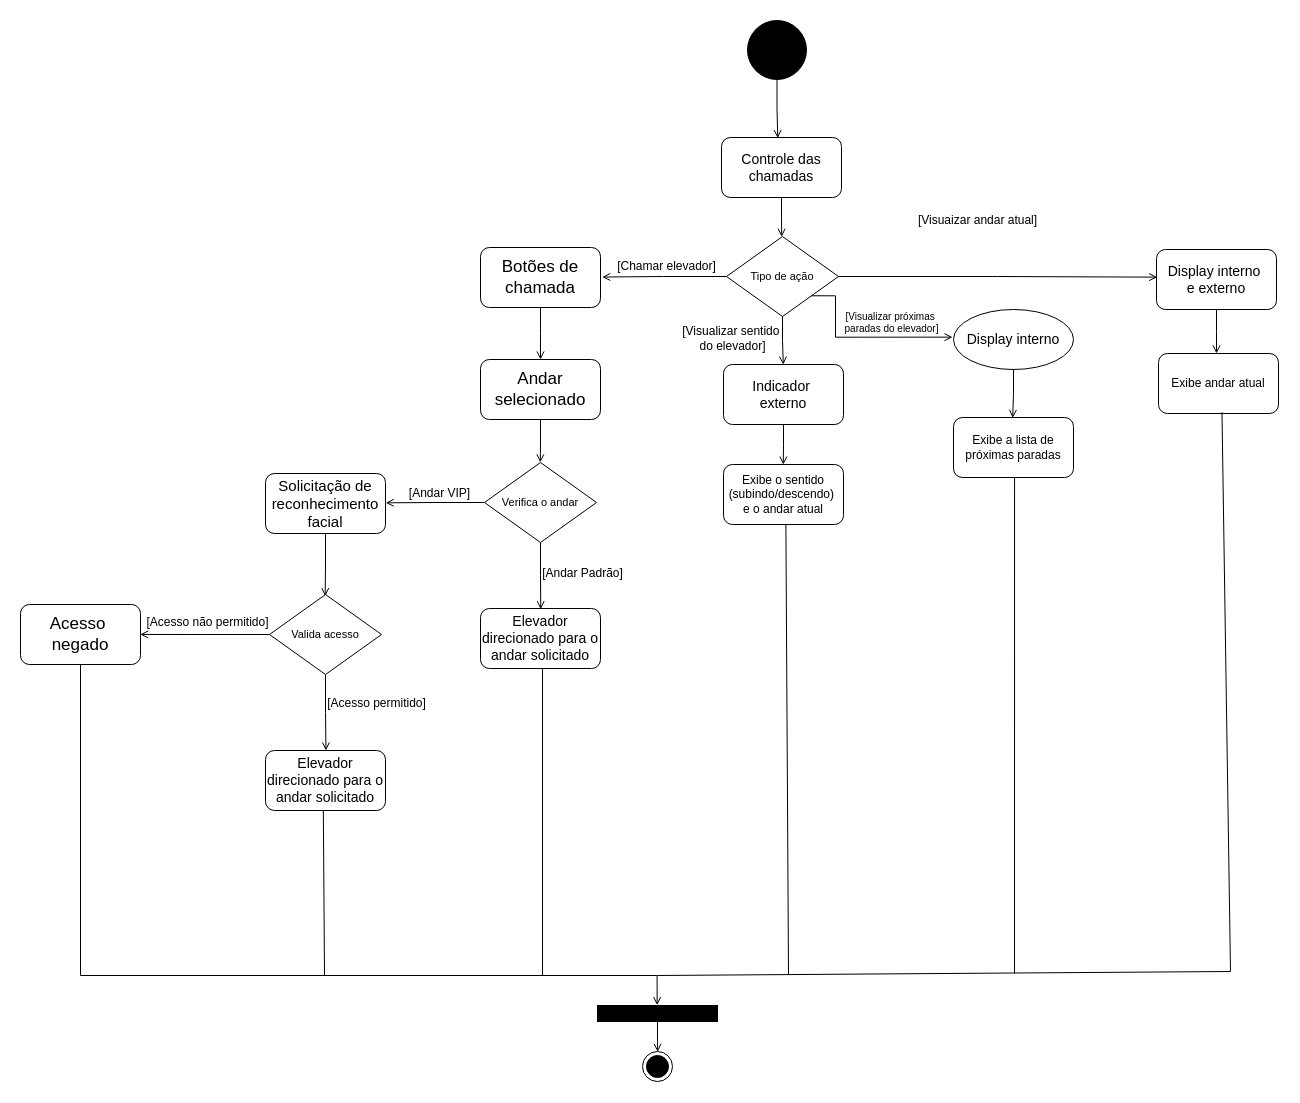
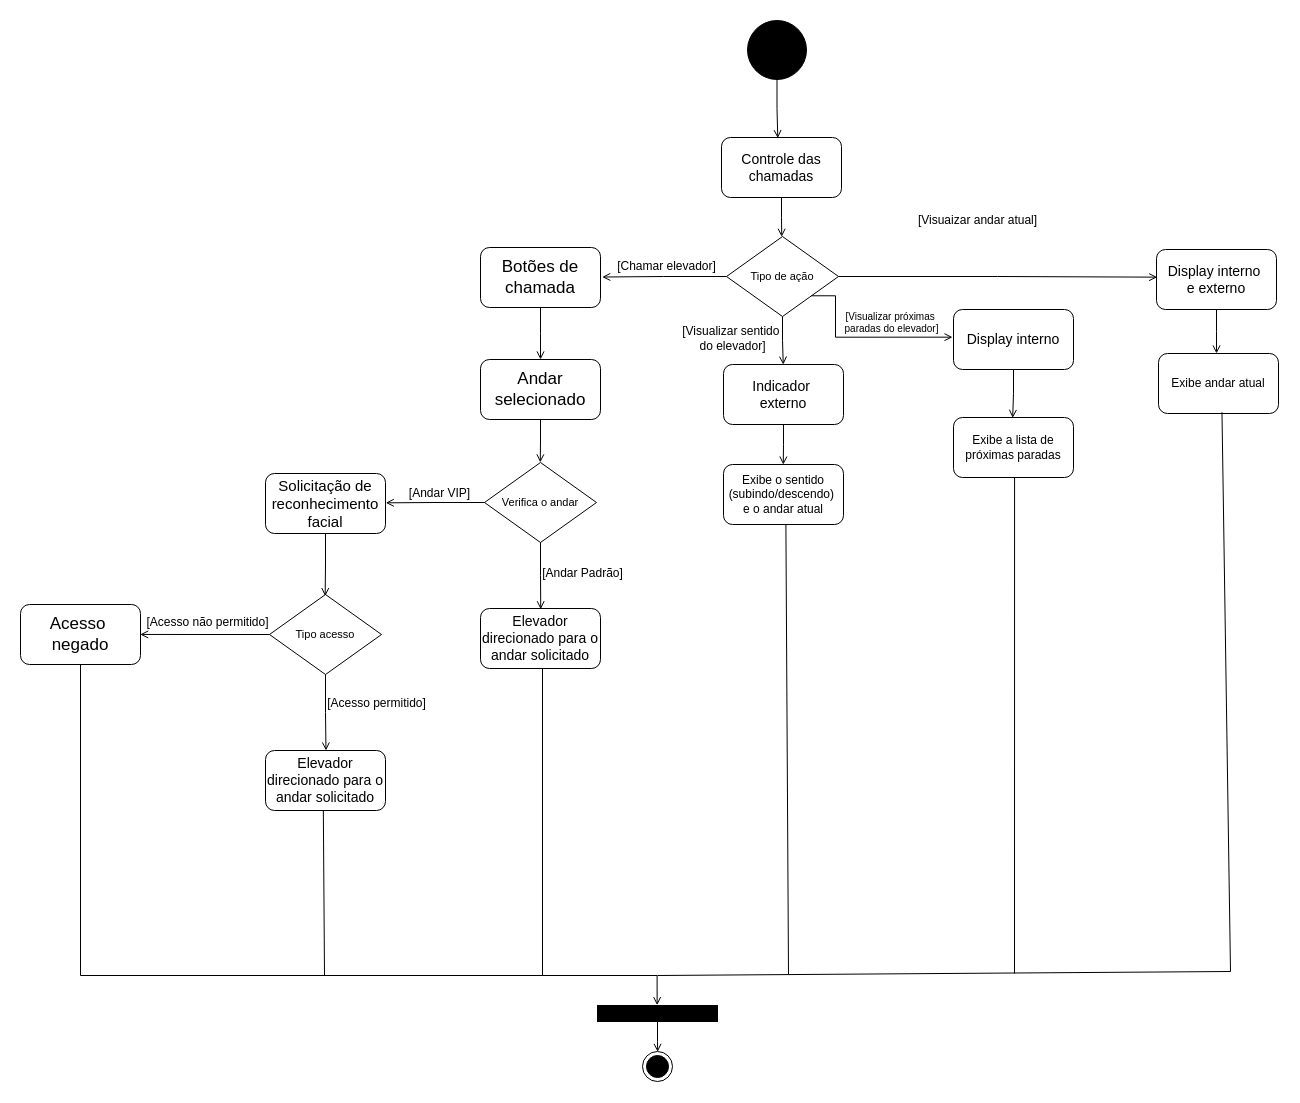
(1014, 340) -> (1014, 340)
(326, 635) -> (326, 635)
